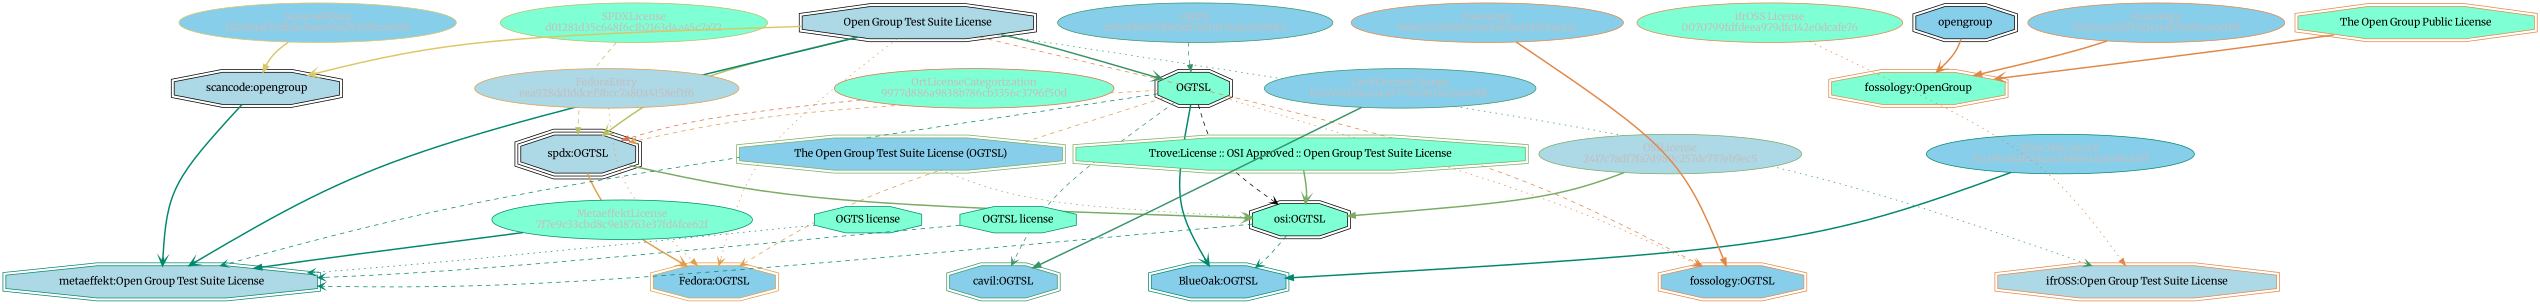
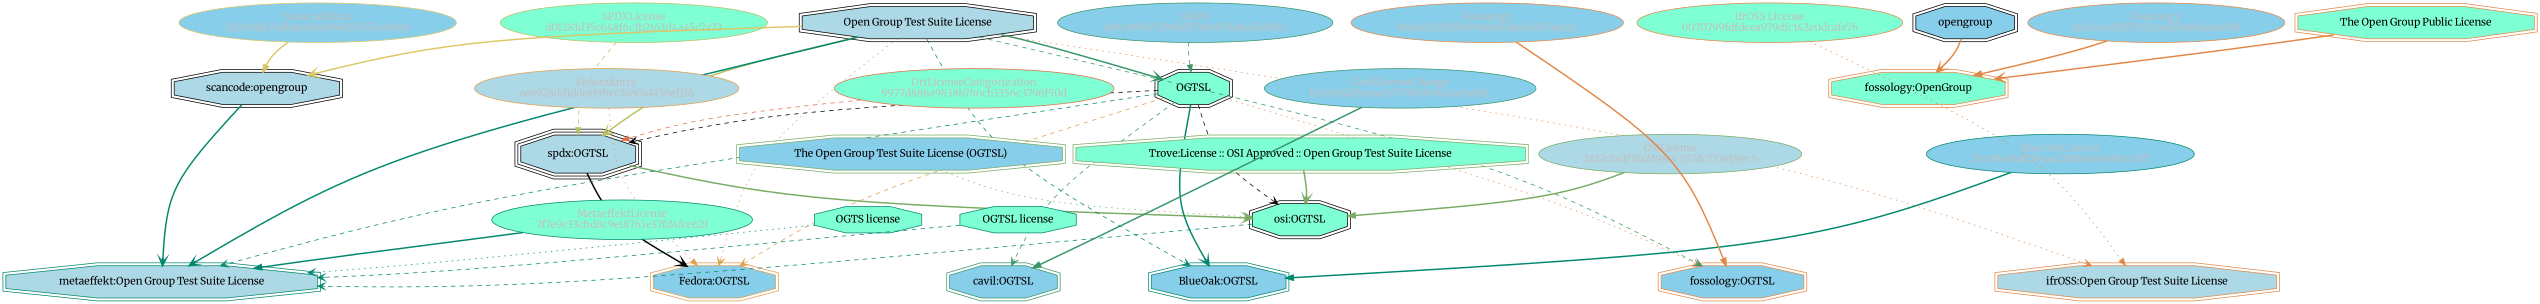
(896, 106) -> (896, 106)
(1547, 122) -> (1547, 122)
(1346, 126) -> (1346, 126)
(625, 227) -> (625, 227)
(1274, 250) -> (1035, 173)
